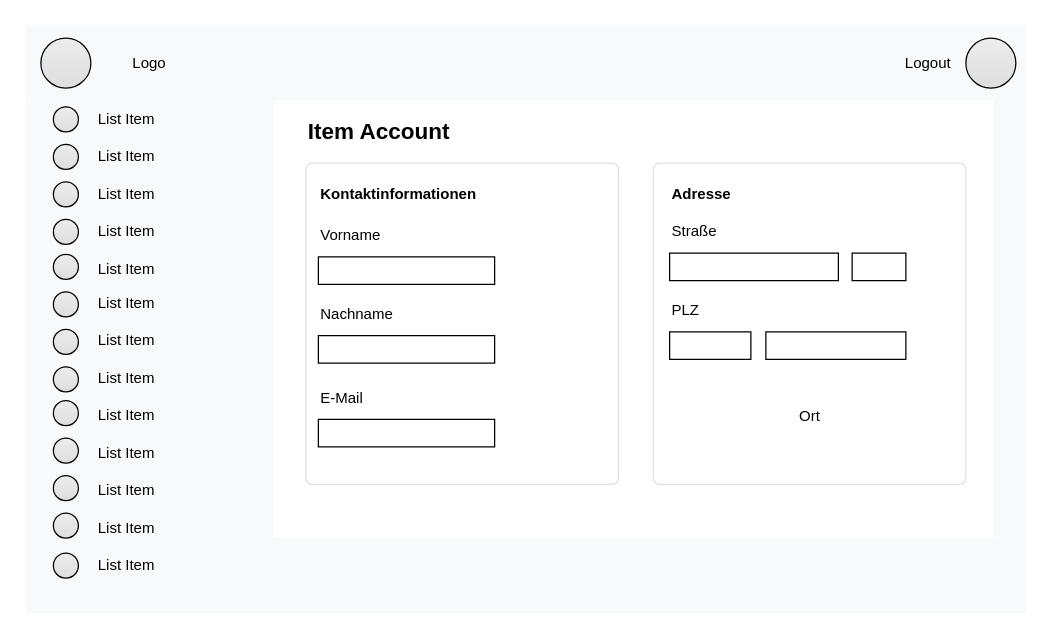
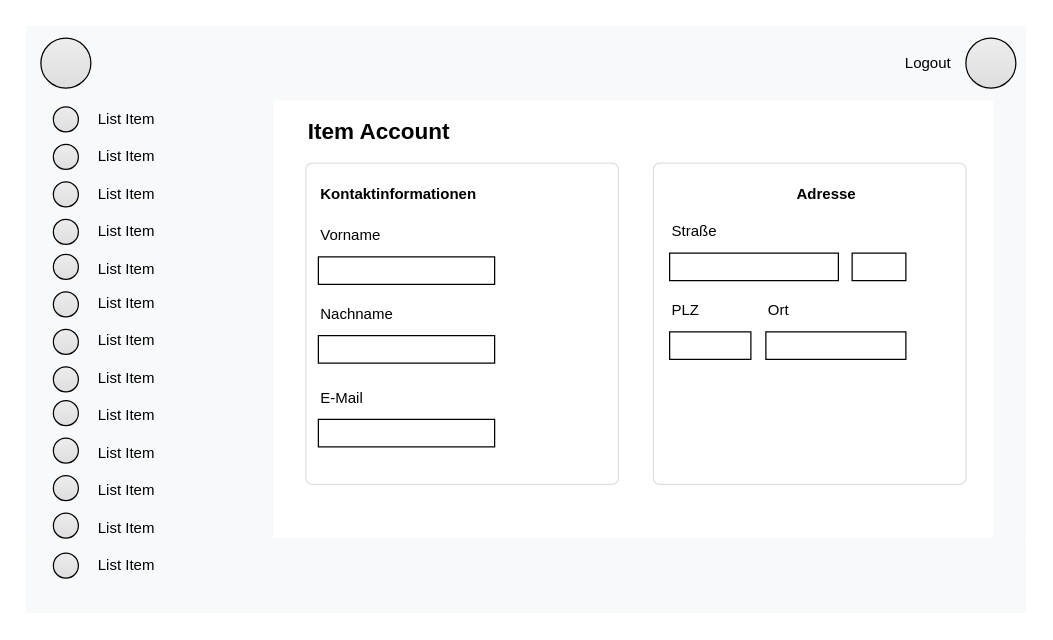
(149, 63) -> none
(707, 194) -> (832, 194)
(834, 417) -> (803, 311)
